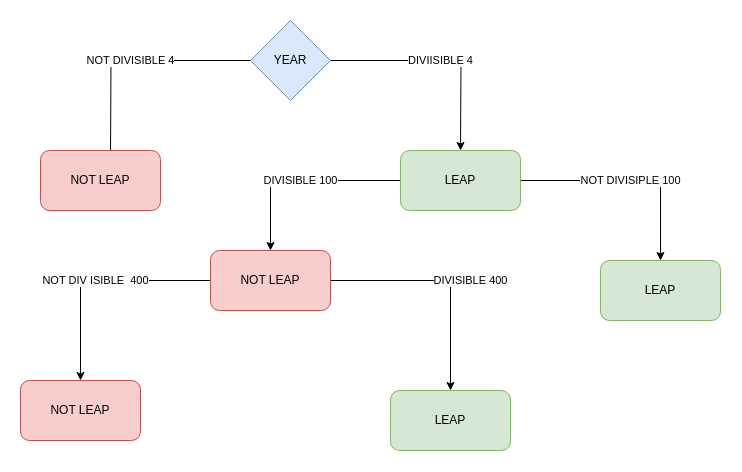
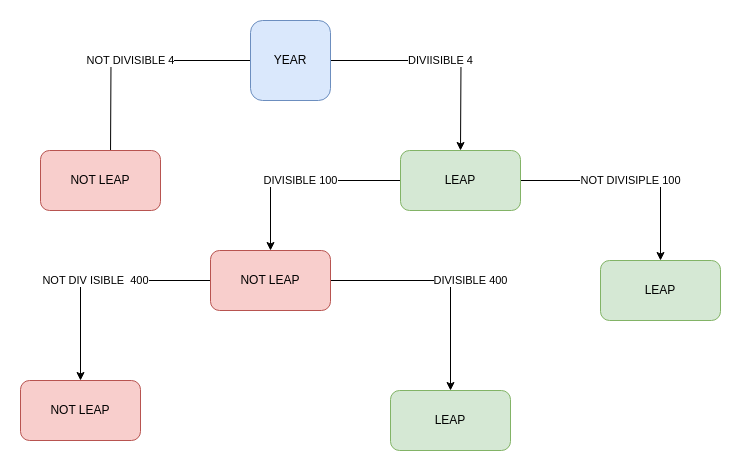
(291, 61) -> (291, 61)
